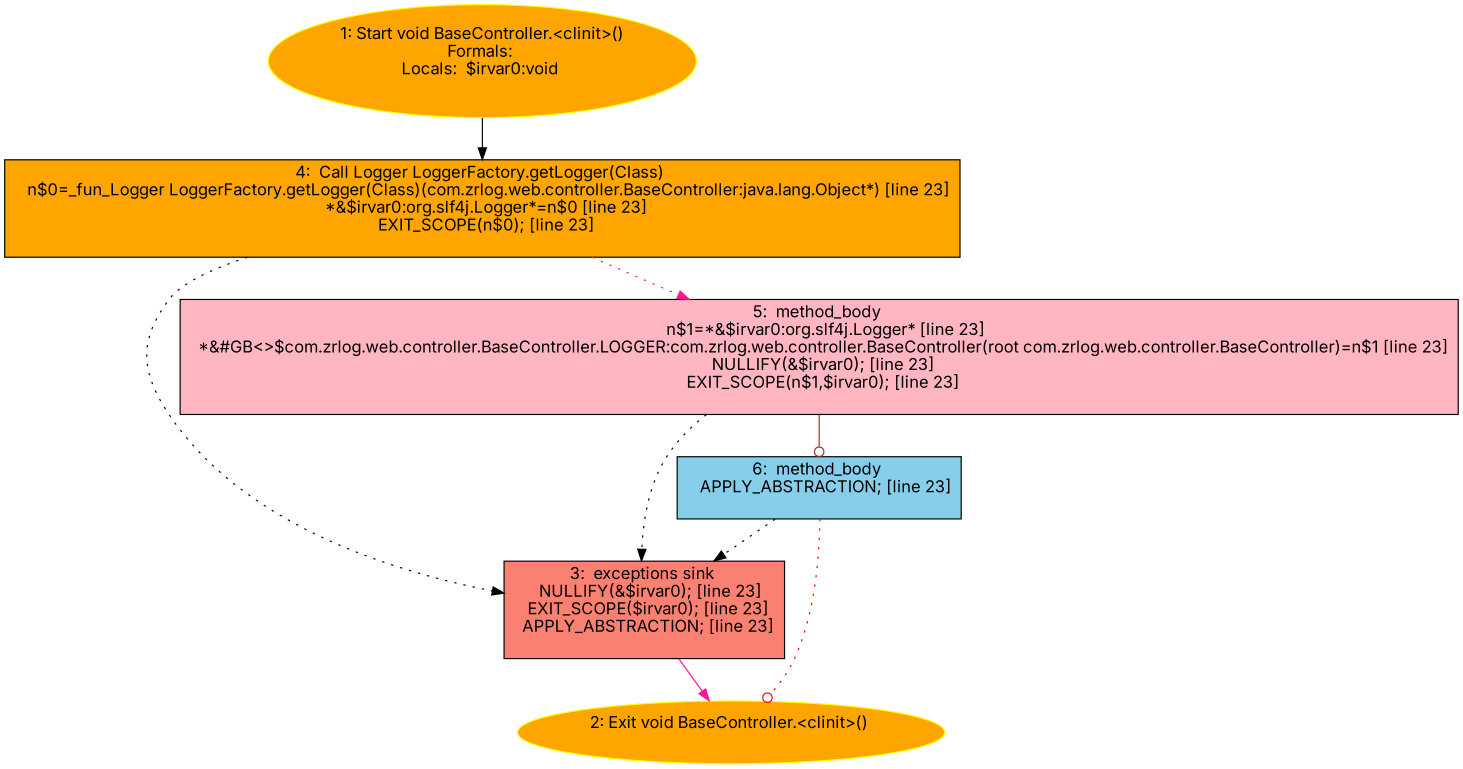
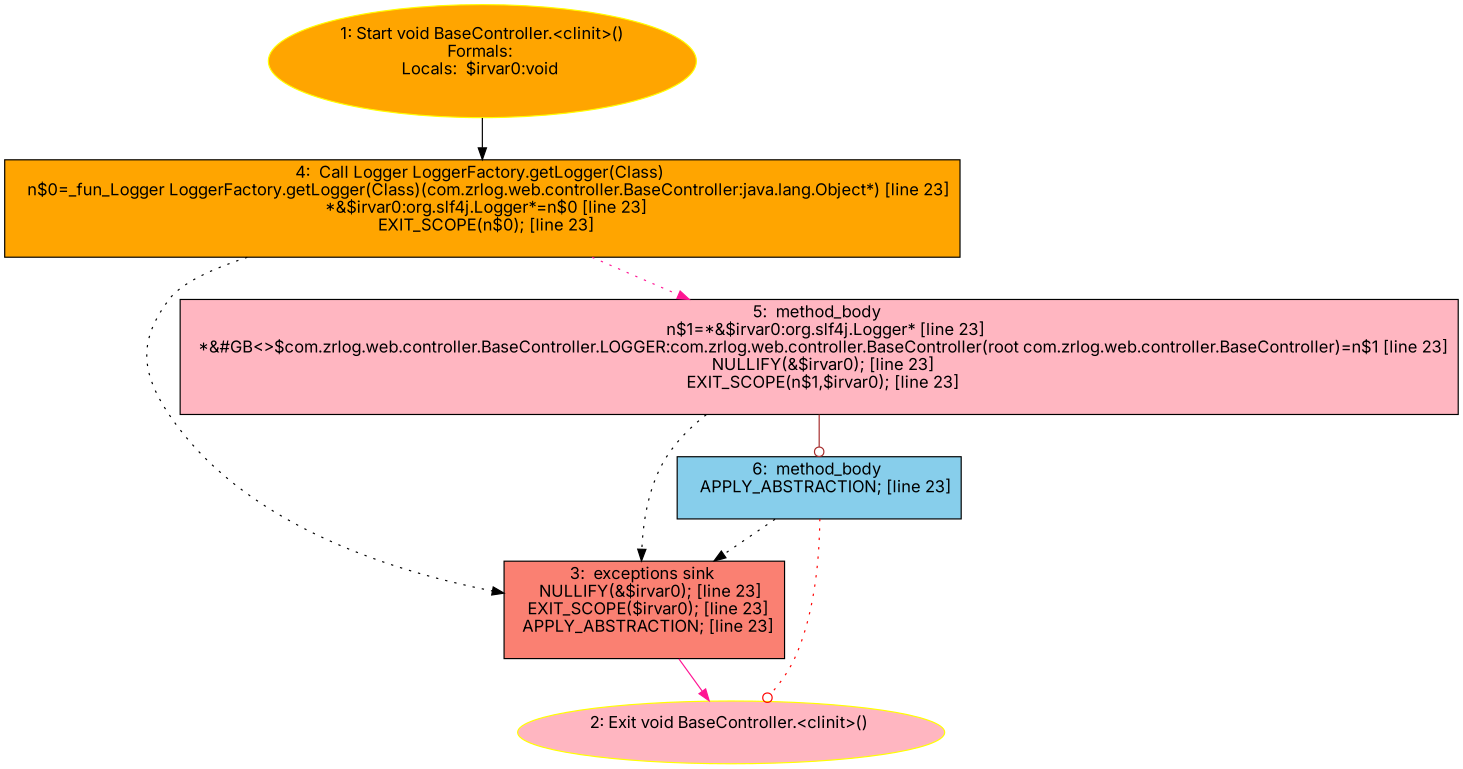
(731, 732) -> (731, 732)
